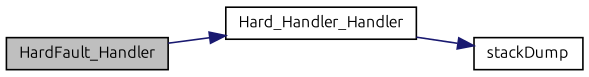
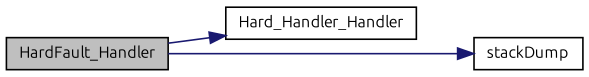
(437, 40) -> (313, 54)
